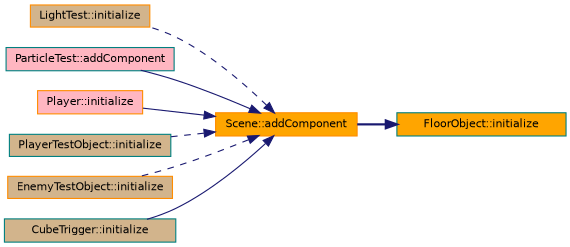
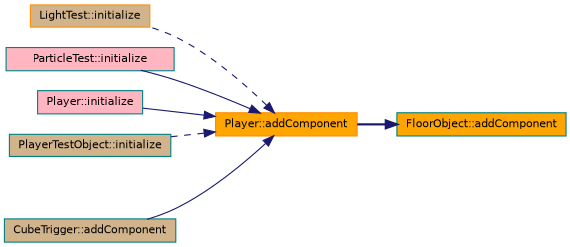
(90, 59) -> (90, 59)
(90, 102) -> (90, 102)
(286, 124) -> (286, 124)
(481, 124) -> (481, 124)
(90, 187) -> none
(90, 231) -> (90, 231)
